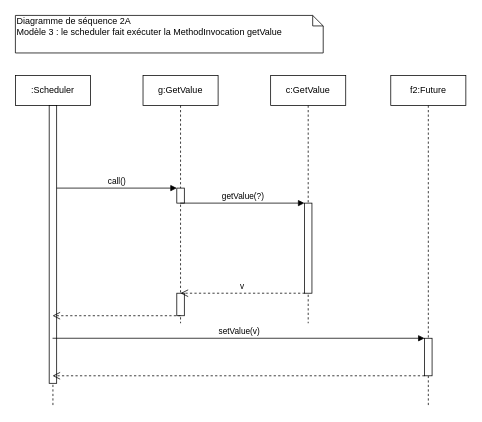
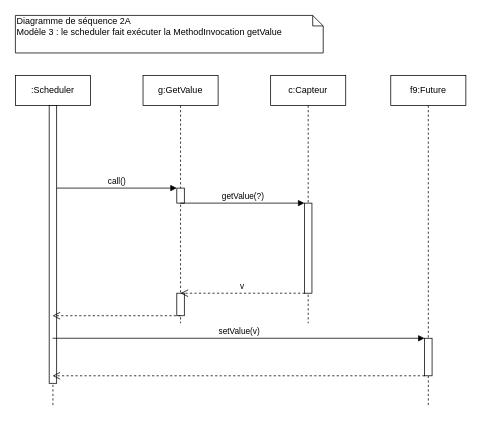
(308, 90) -> (308, 90)
(428, 90) -> (428, 90)
